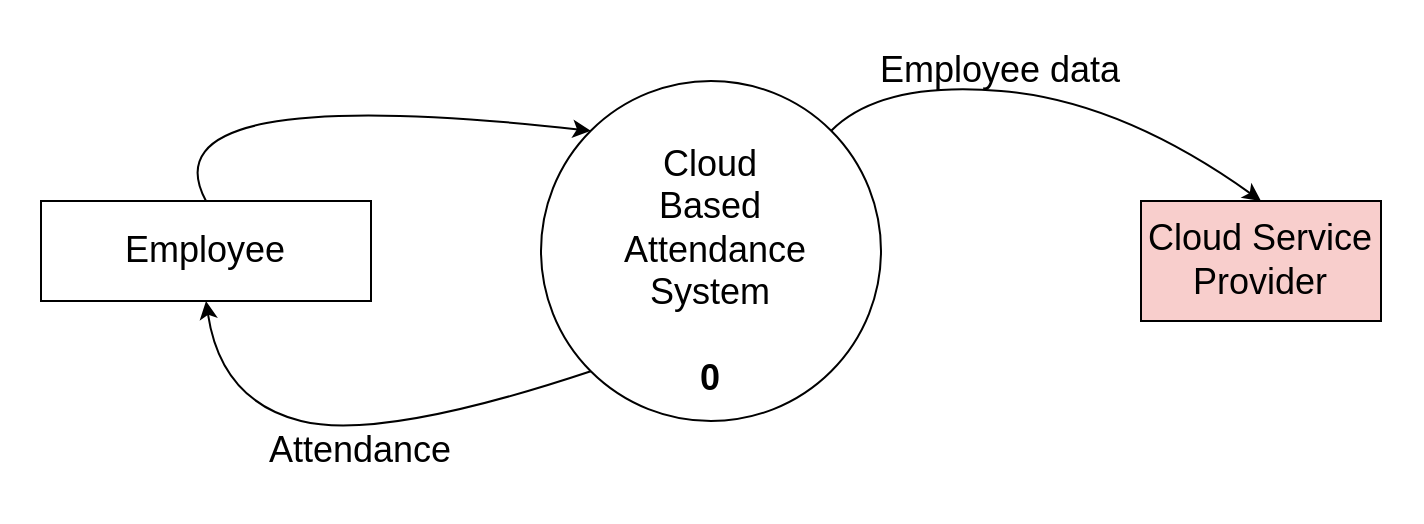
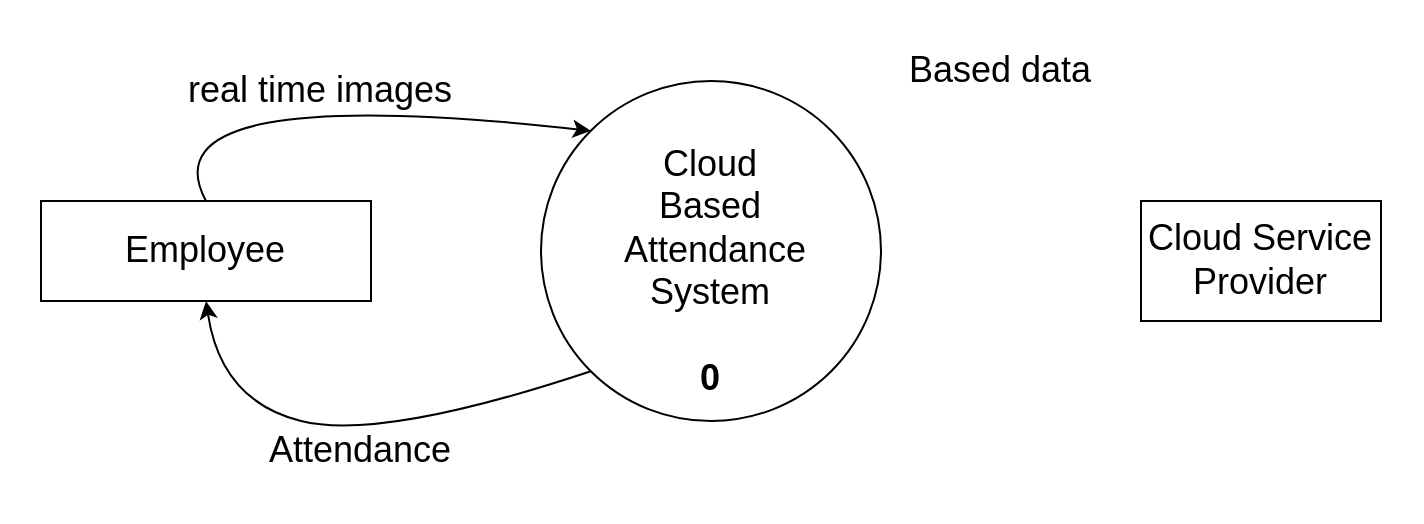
(1001, 71) -> (1001, 71)
none -> (321, 91)
(1048, 98) -> none
(1261, 261) -> (1261, 261)
